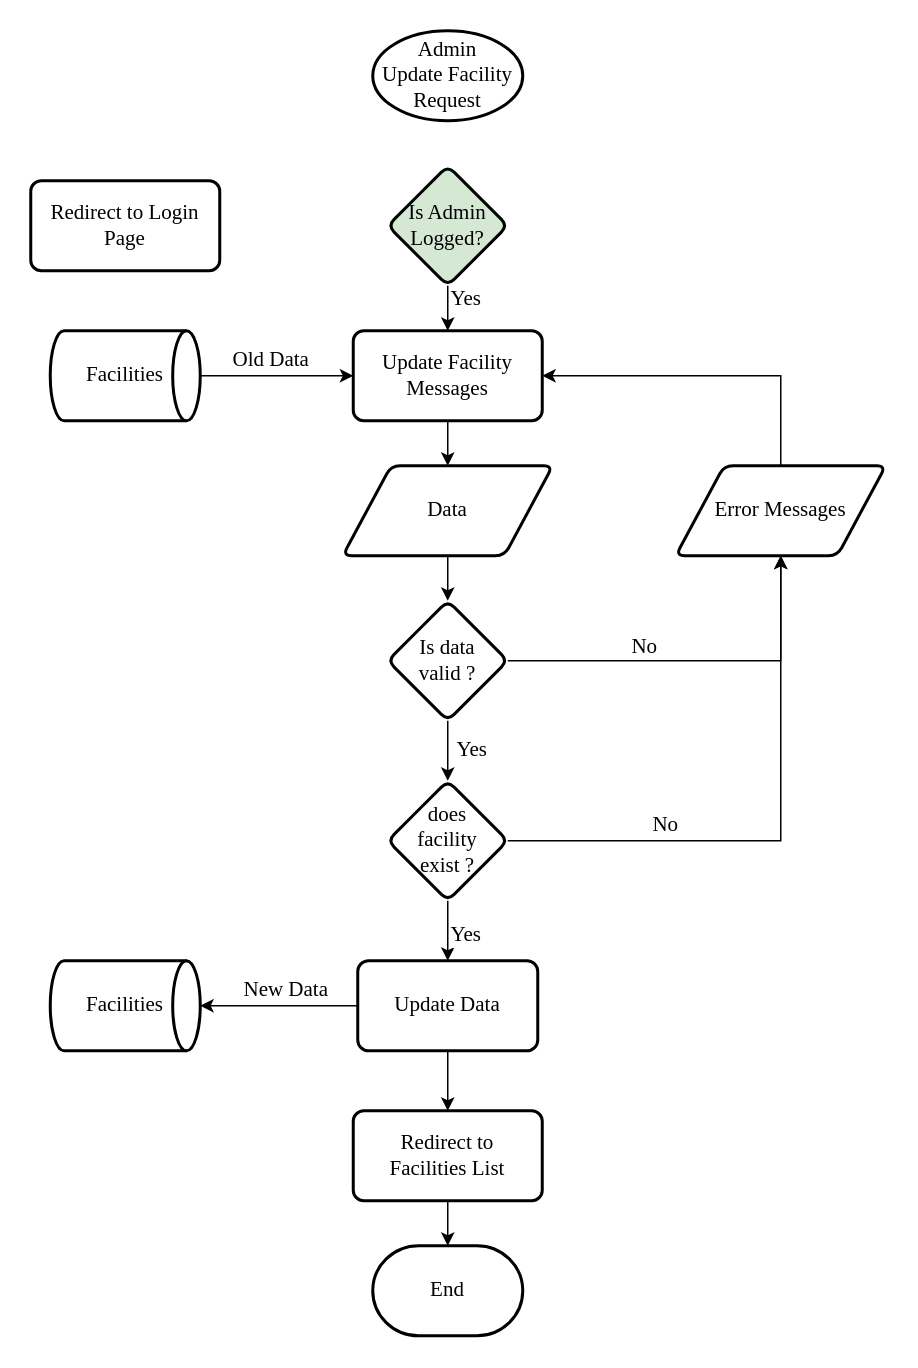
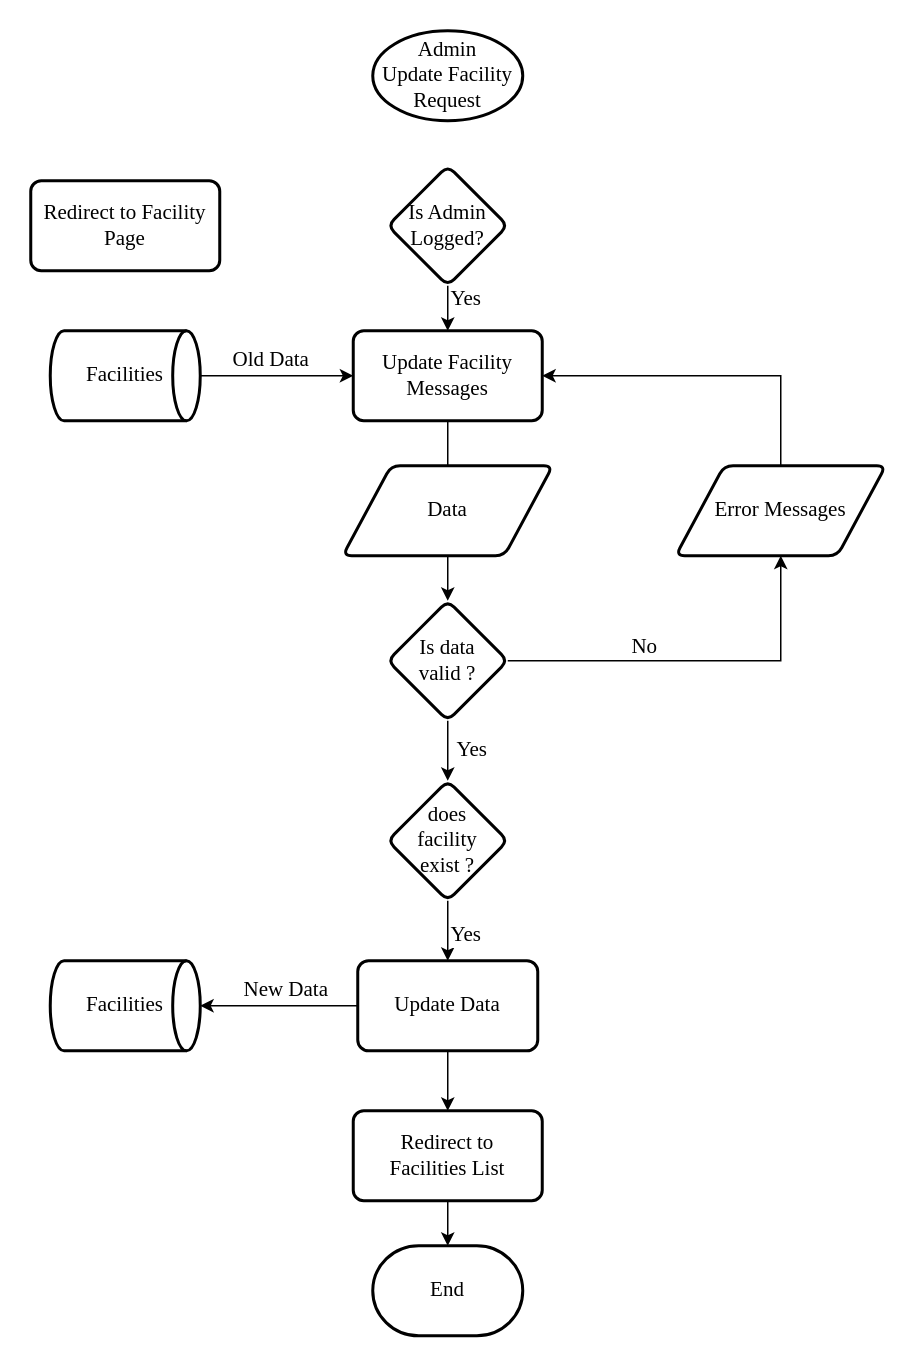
(125, 226) -> (125, 226)
(448, 226) -> (448, 226)
(448, 454) -> (448, 458)
(734, 841) -> none
